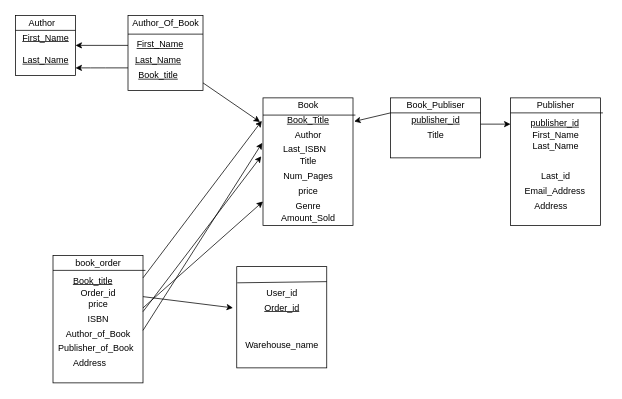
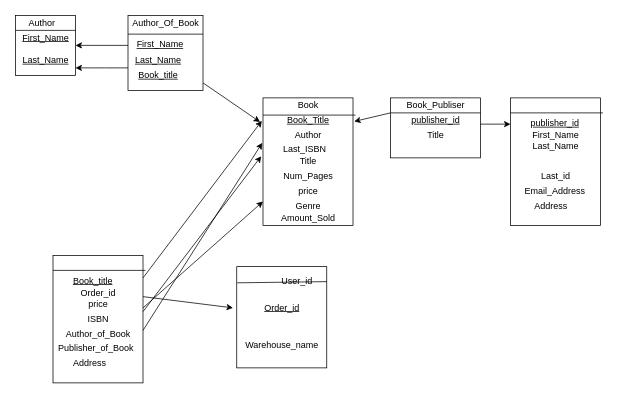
(555, 105) -> none
(98, 263) -> none
(282, 293) -> (297, 282)
